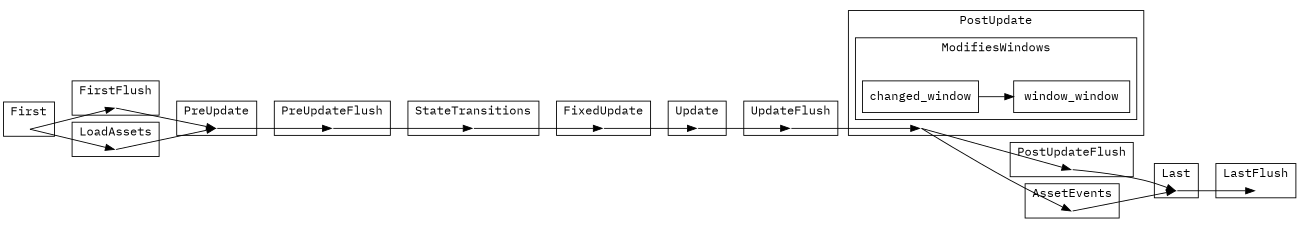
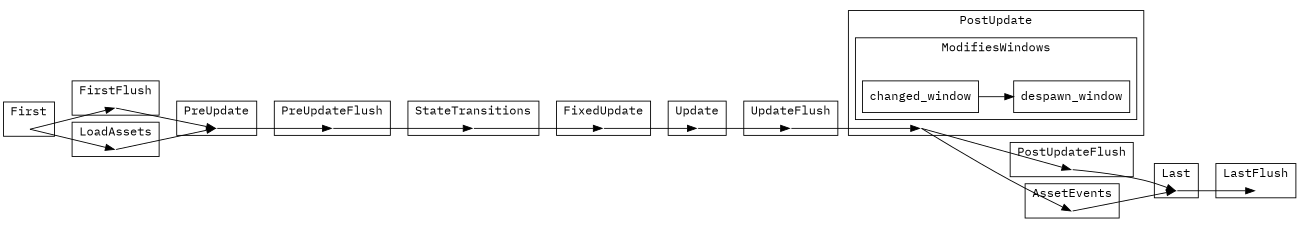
(1072, 97) -> (1072, 97)
